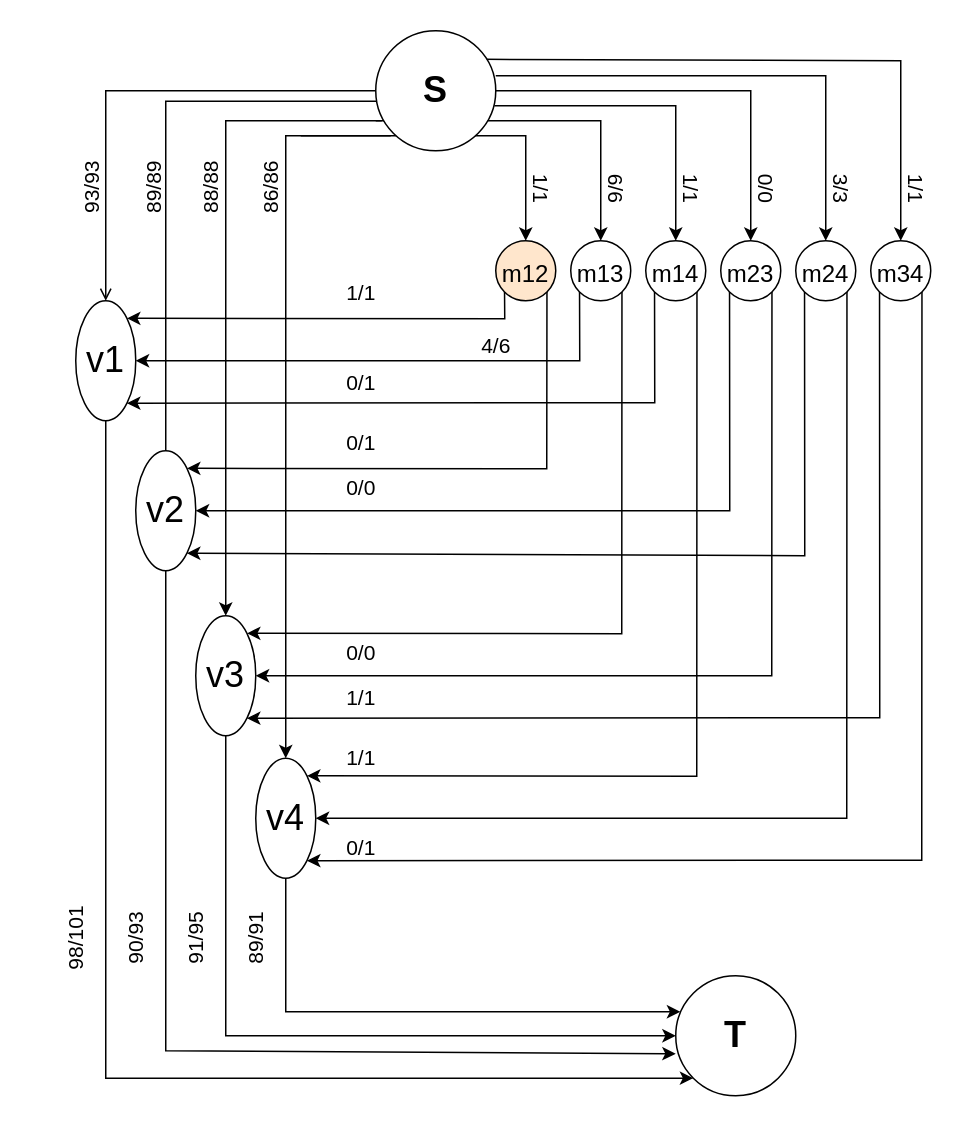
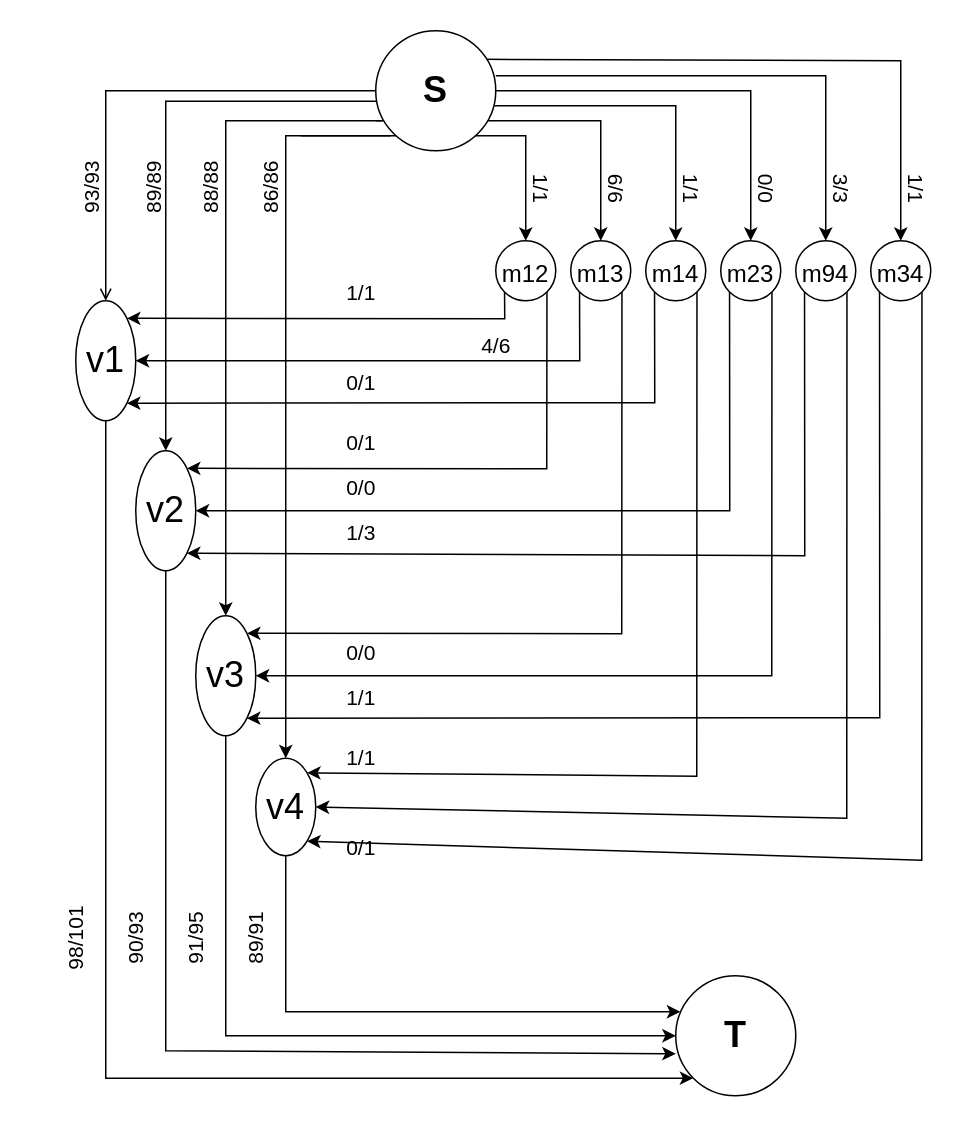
(526, 271) -> (526, 271)
(826, 271) -> (826, 271)
(166, 443) -> (166, 439)
none -> (361, 533)
(286, 818) -> (286, 807)
